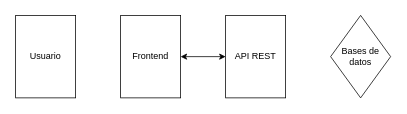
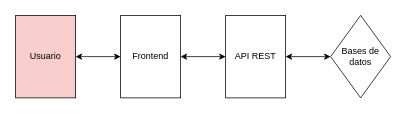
(45, 57) -> (45, 57)
none -> (97, 57)
none -> (307, 57)
